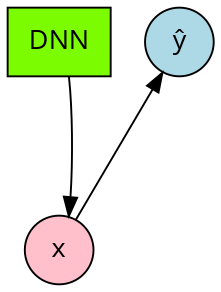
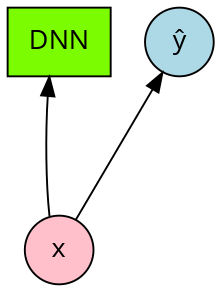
(72, 137) -> (46, 156)
